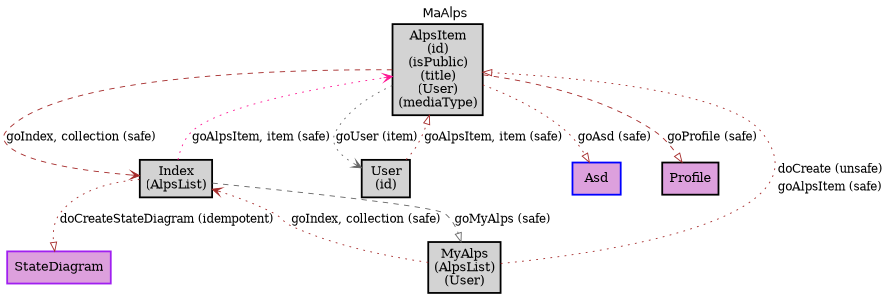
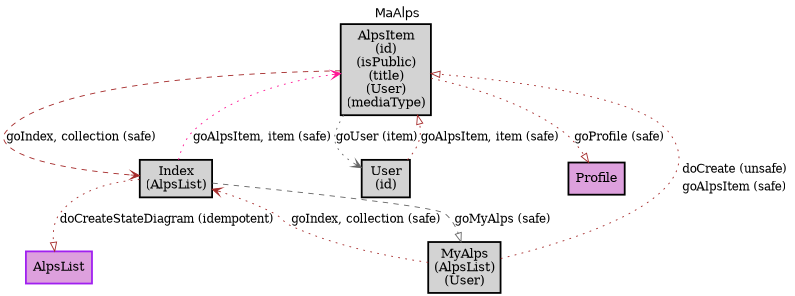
(588, 99) -> (514, 104)
(597, 179) -> none
(59, 267) -> (59, 267)
